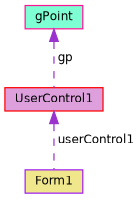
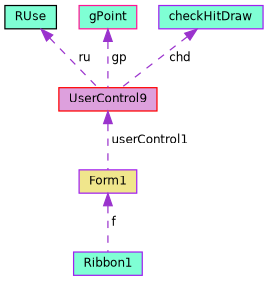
none -> (31, 17)
none -> (211, 17)
(54, 99) -> (108, 99)
none -> (108, 264)
